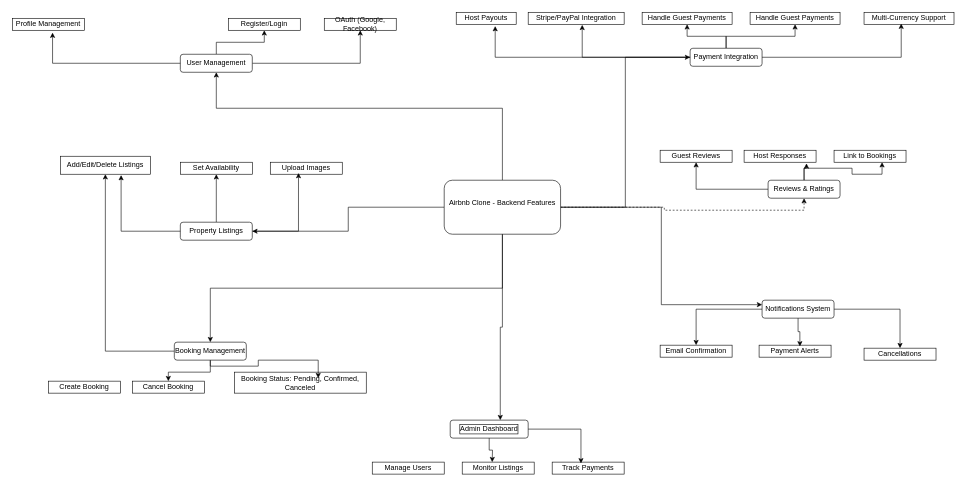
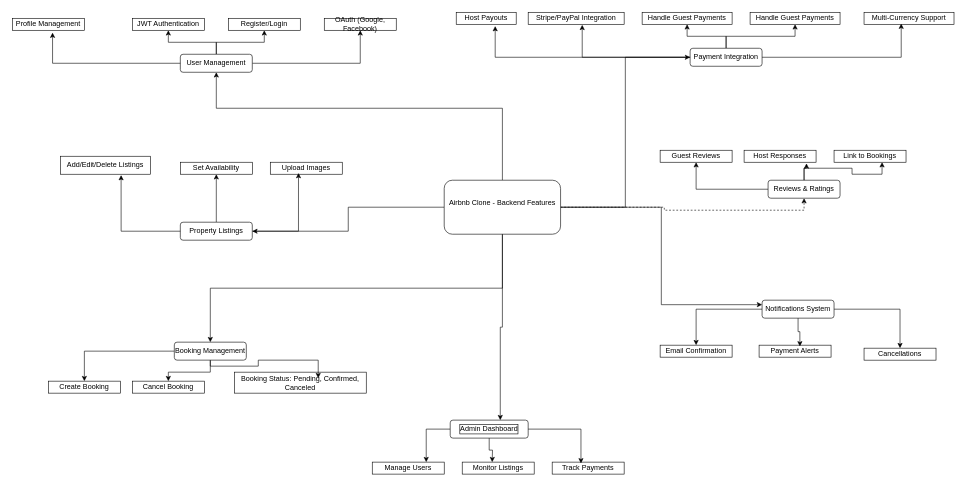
none -> (168, 24)
none -> (168, 39)
(105, 266) -> (84, 363)
none -> (426, 429)
